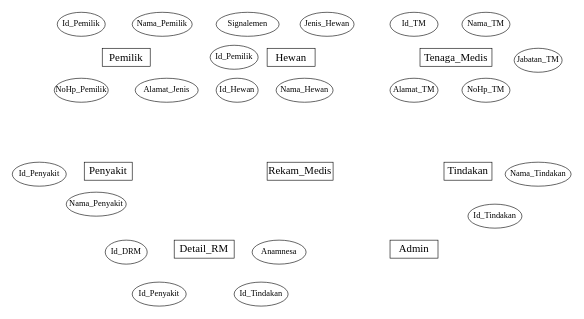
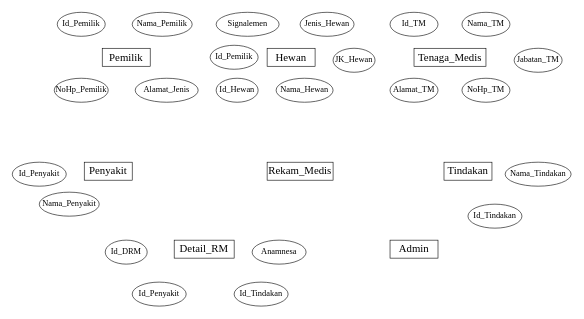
(456, 57) -> (450, 57)
none -> (354, 60)
(96, 204) -> (69, 204)
